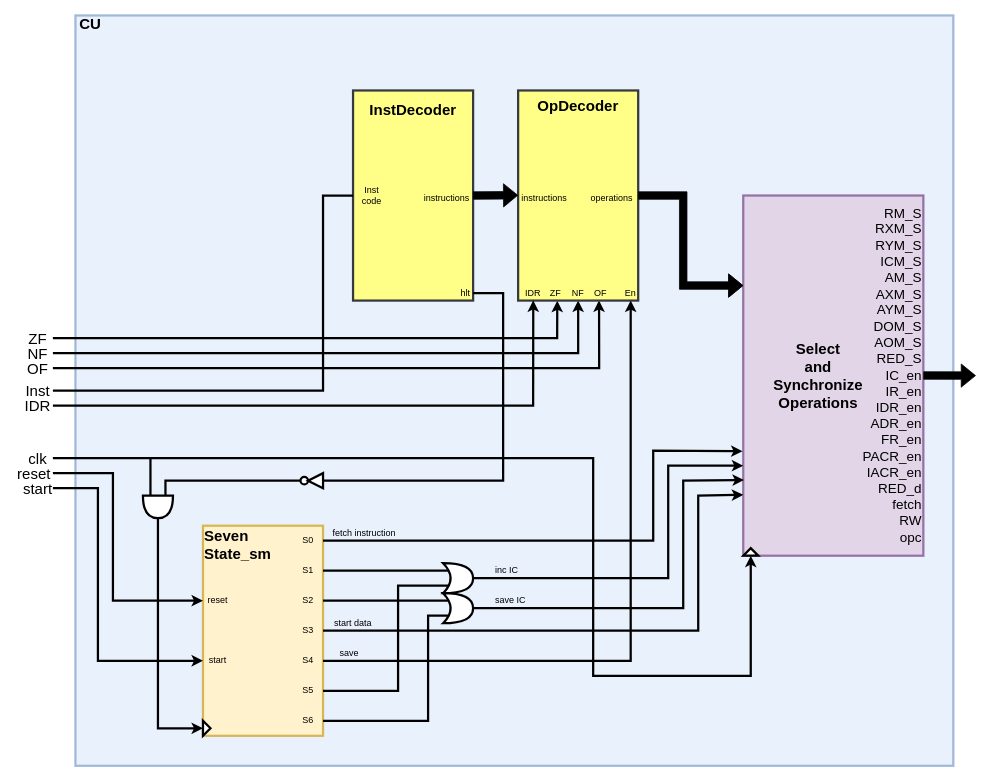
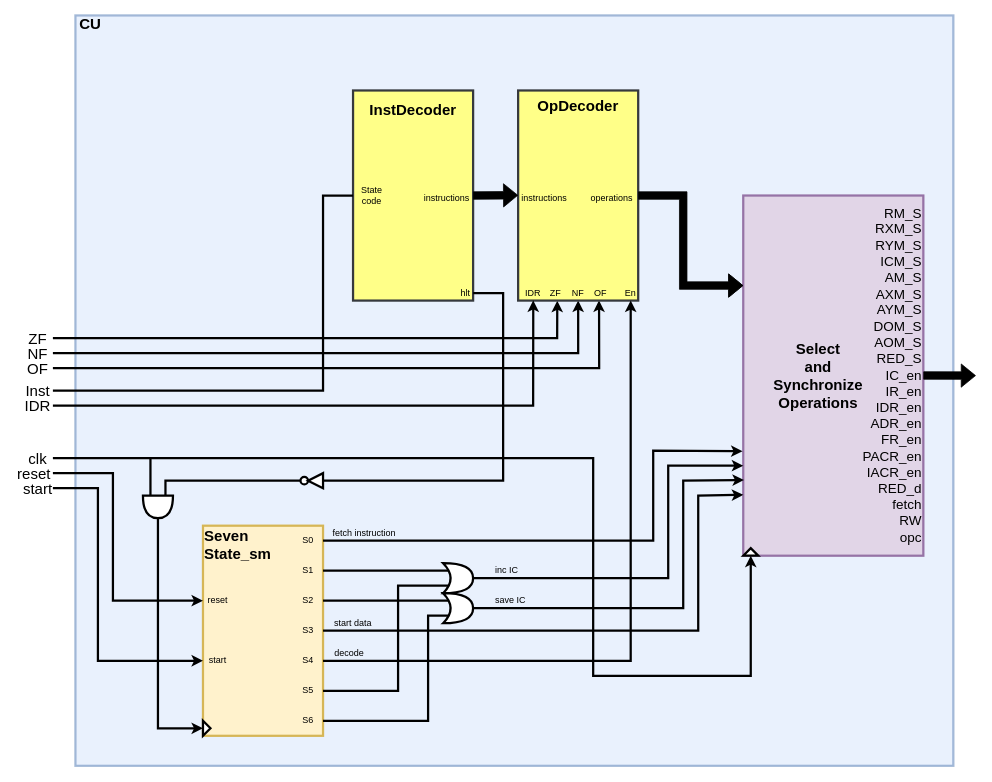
(372, 195) -> (372, 195)
(349, 653) -> (349, 653)
